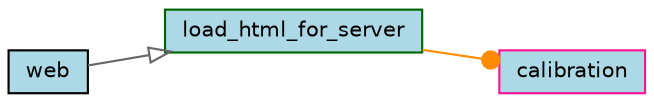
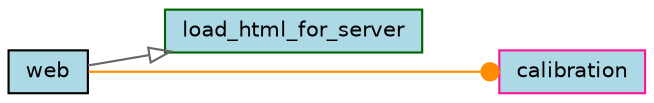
(452, 54) -> (285, 72)
